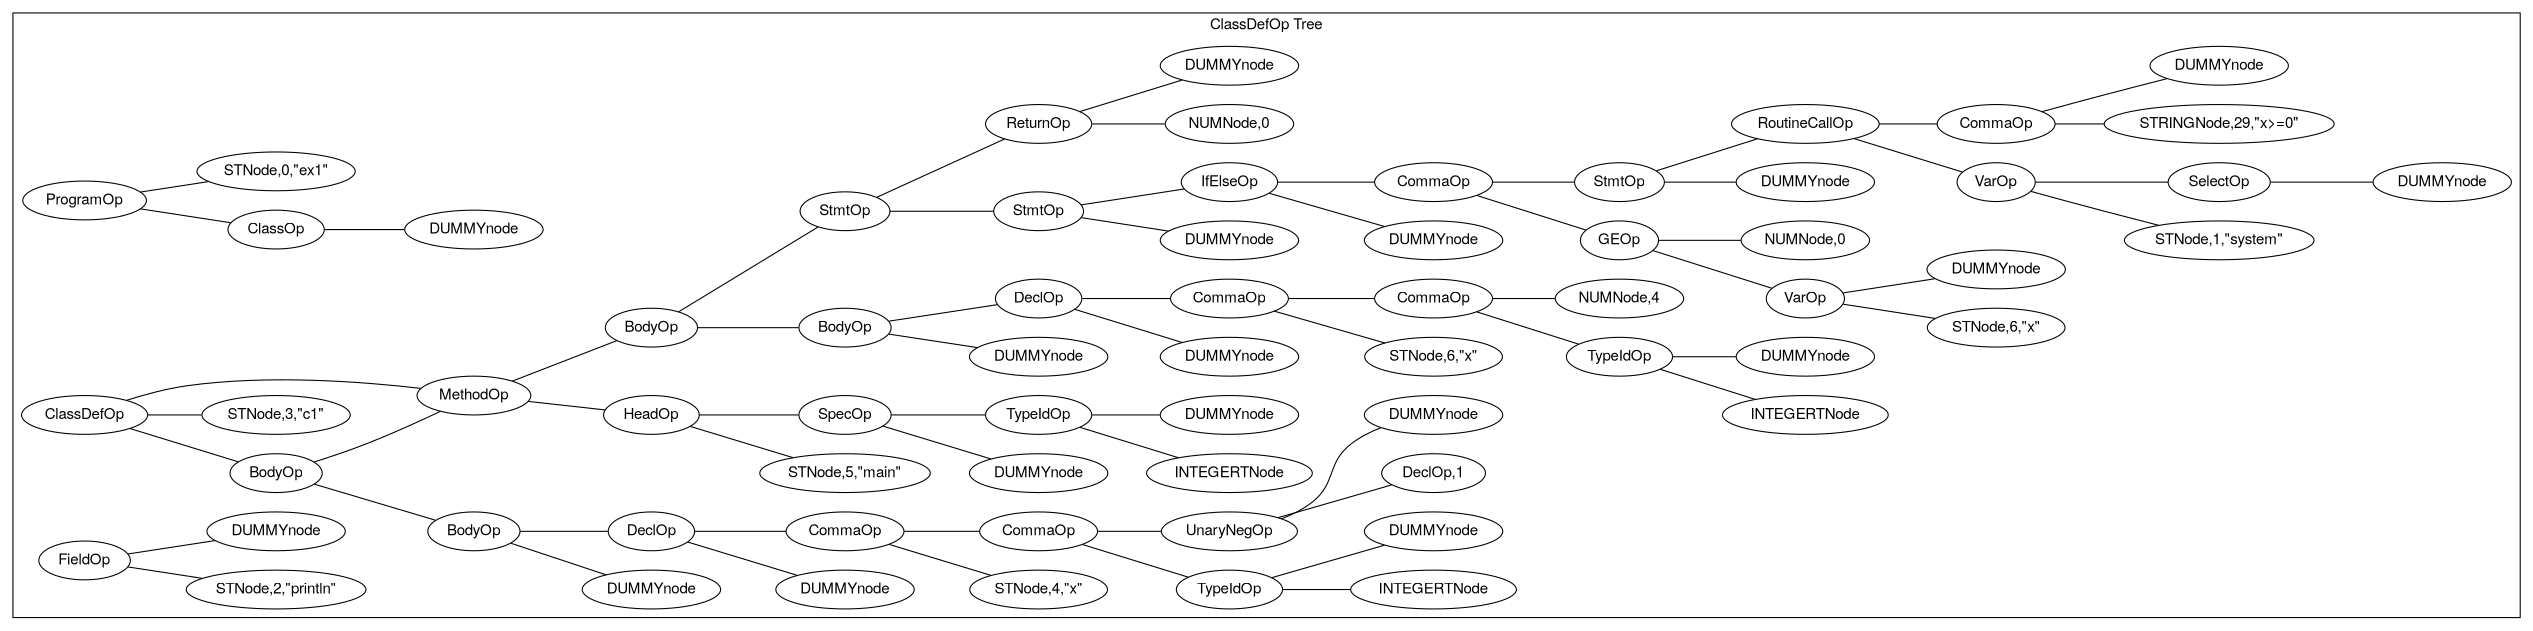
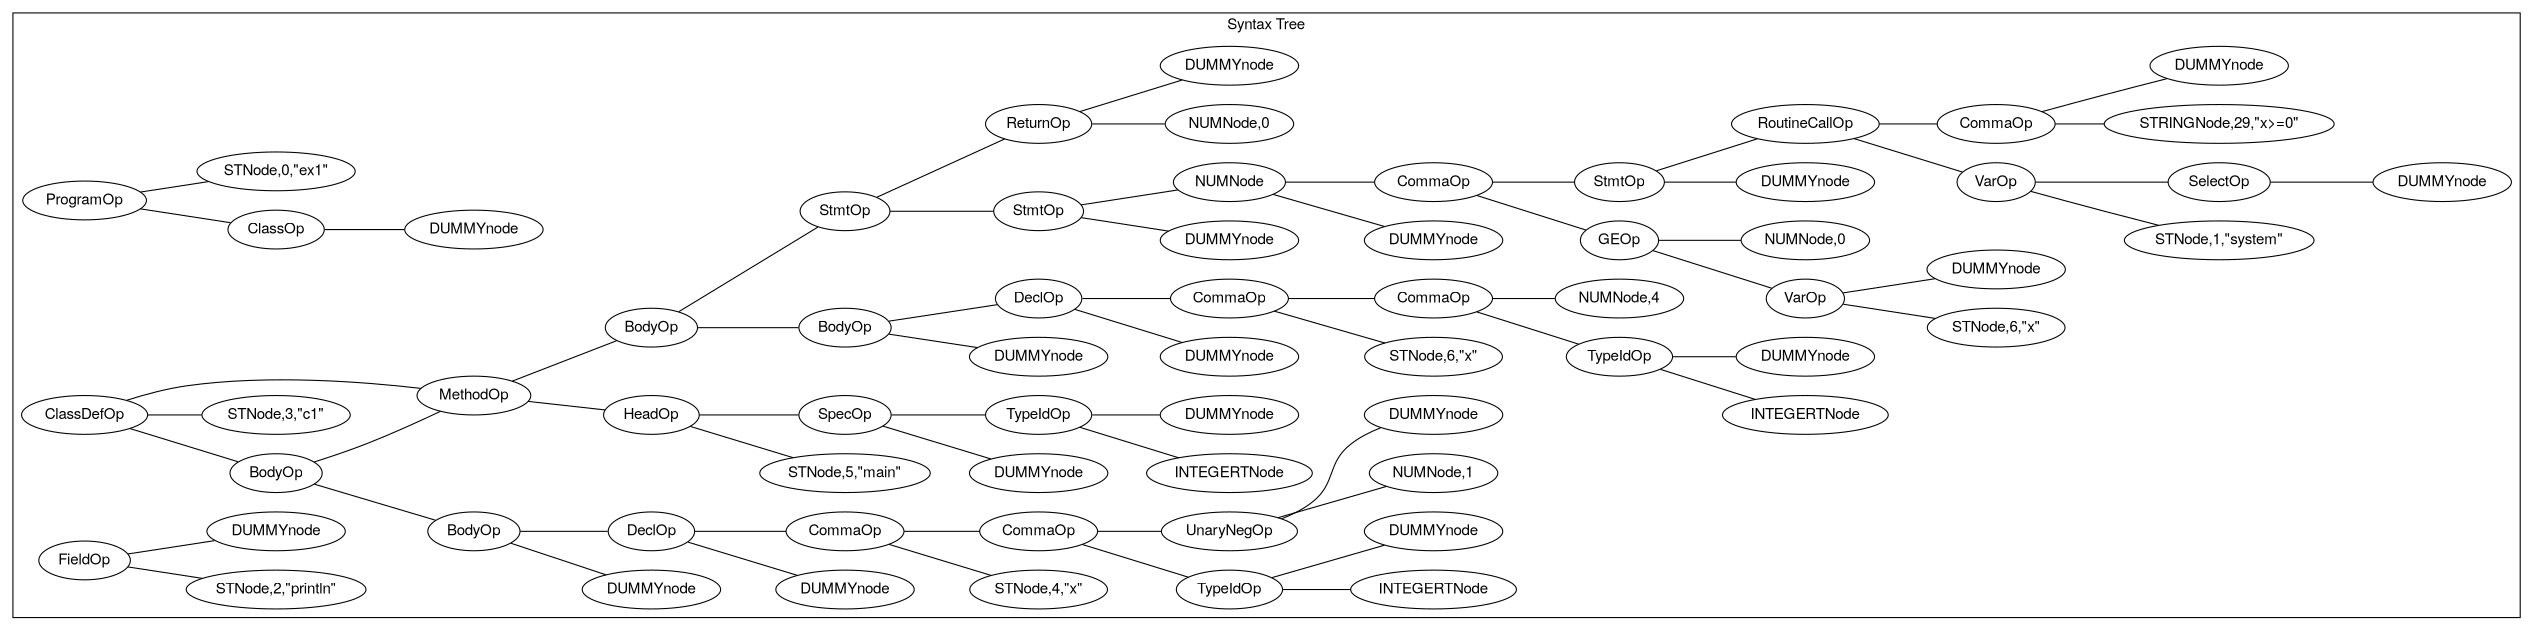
(1267, 25) -> (1267, 25)
(1229, 182) -> (1229, 182)
(1434, 473) -> (1434, 473)
